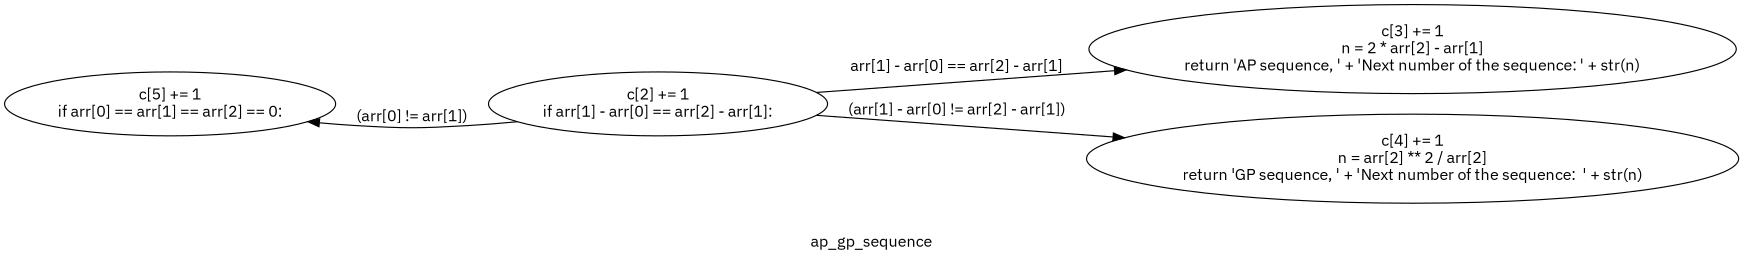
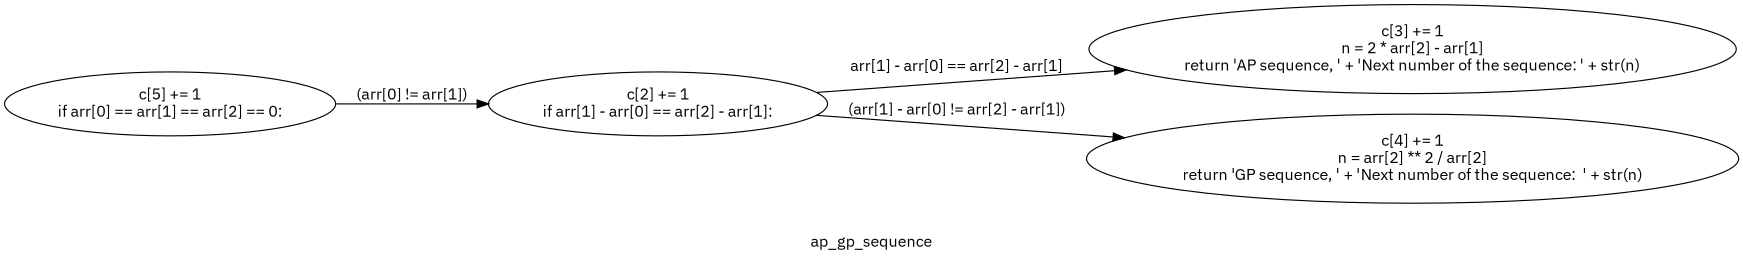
(418, 128) -> (406, 104)
